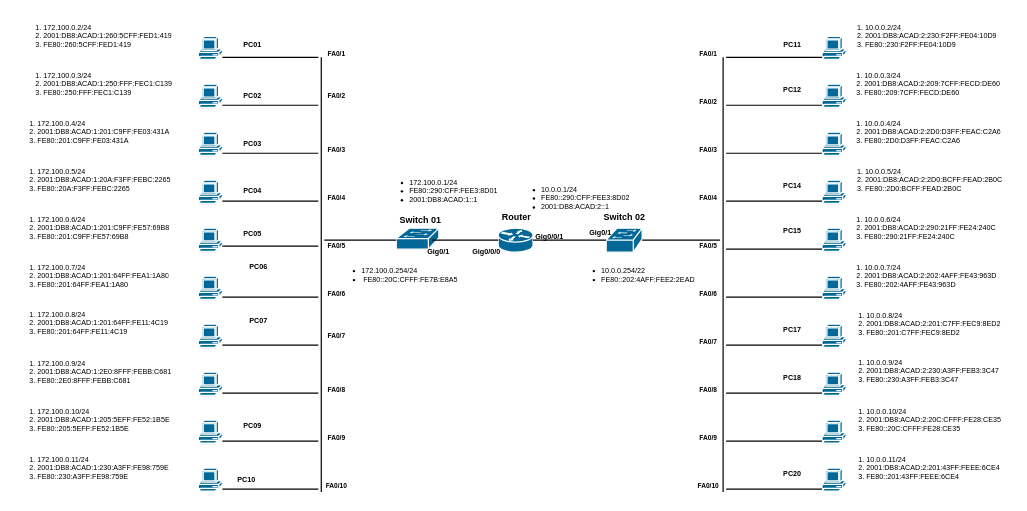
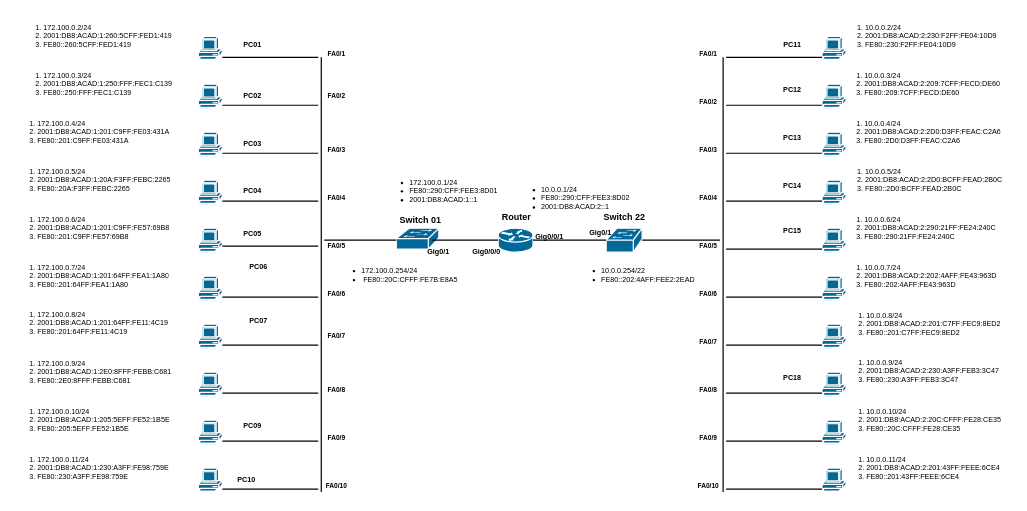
none -> (792, 138)
(625, 216) -> (625, 216)
(792, 330) -> none
(792, 474) -> none
